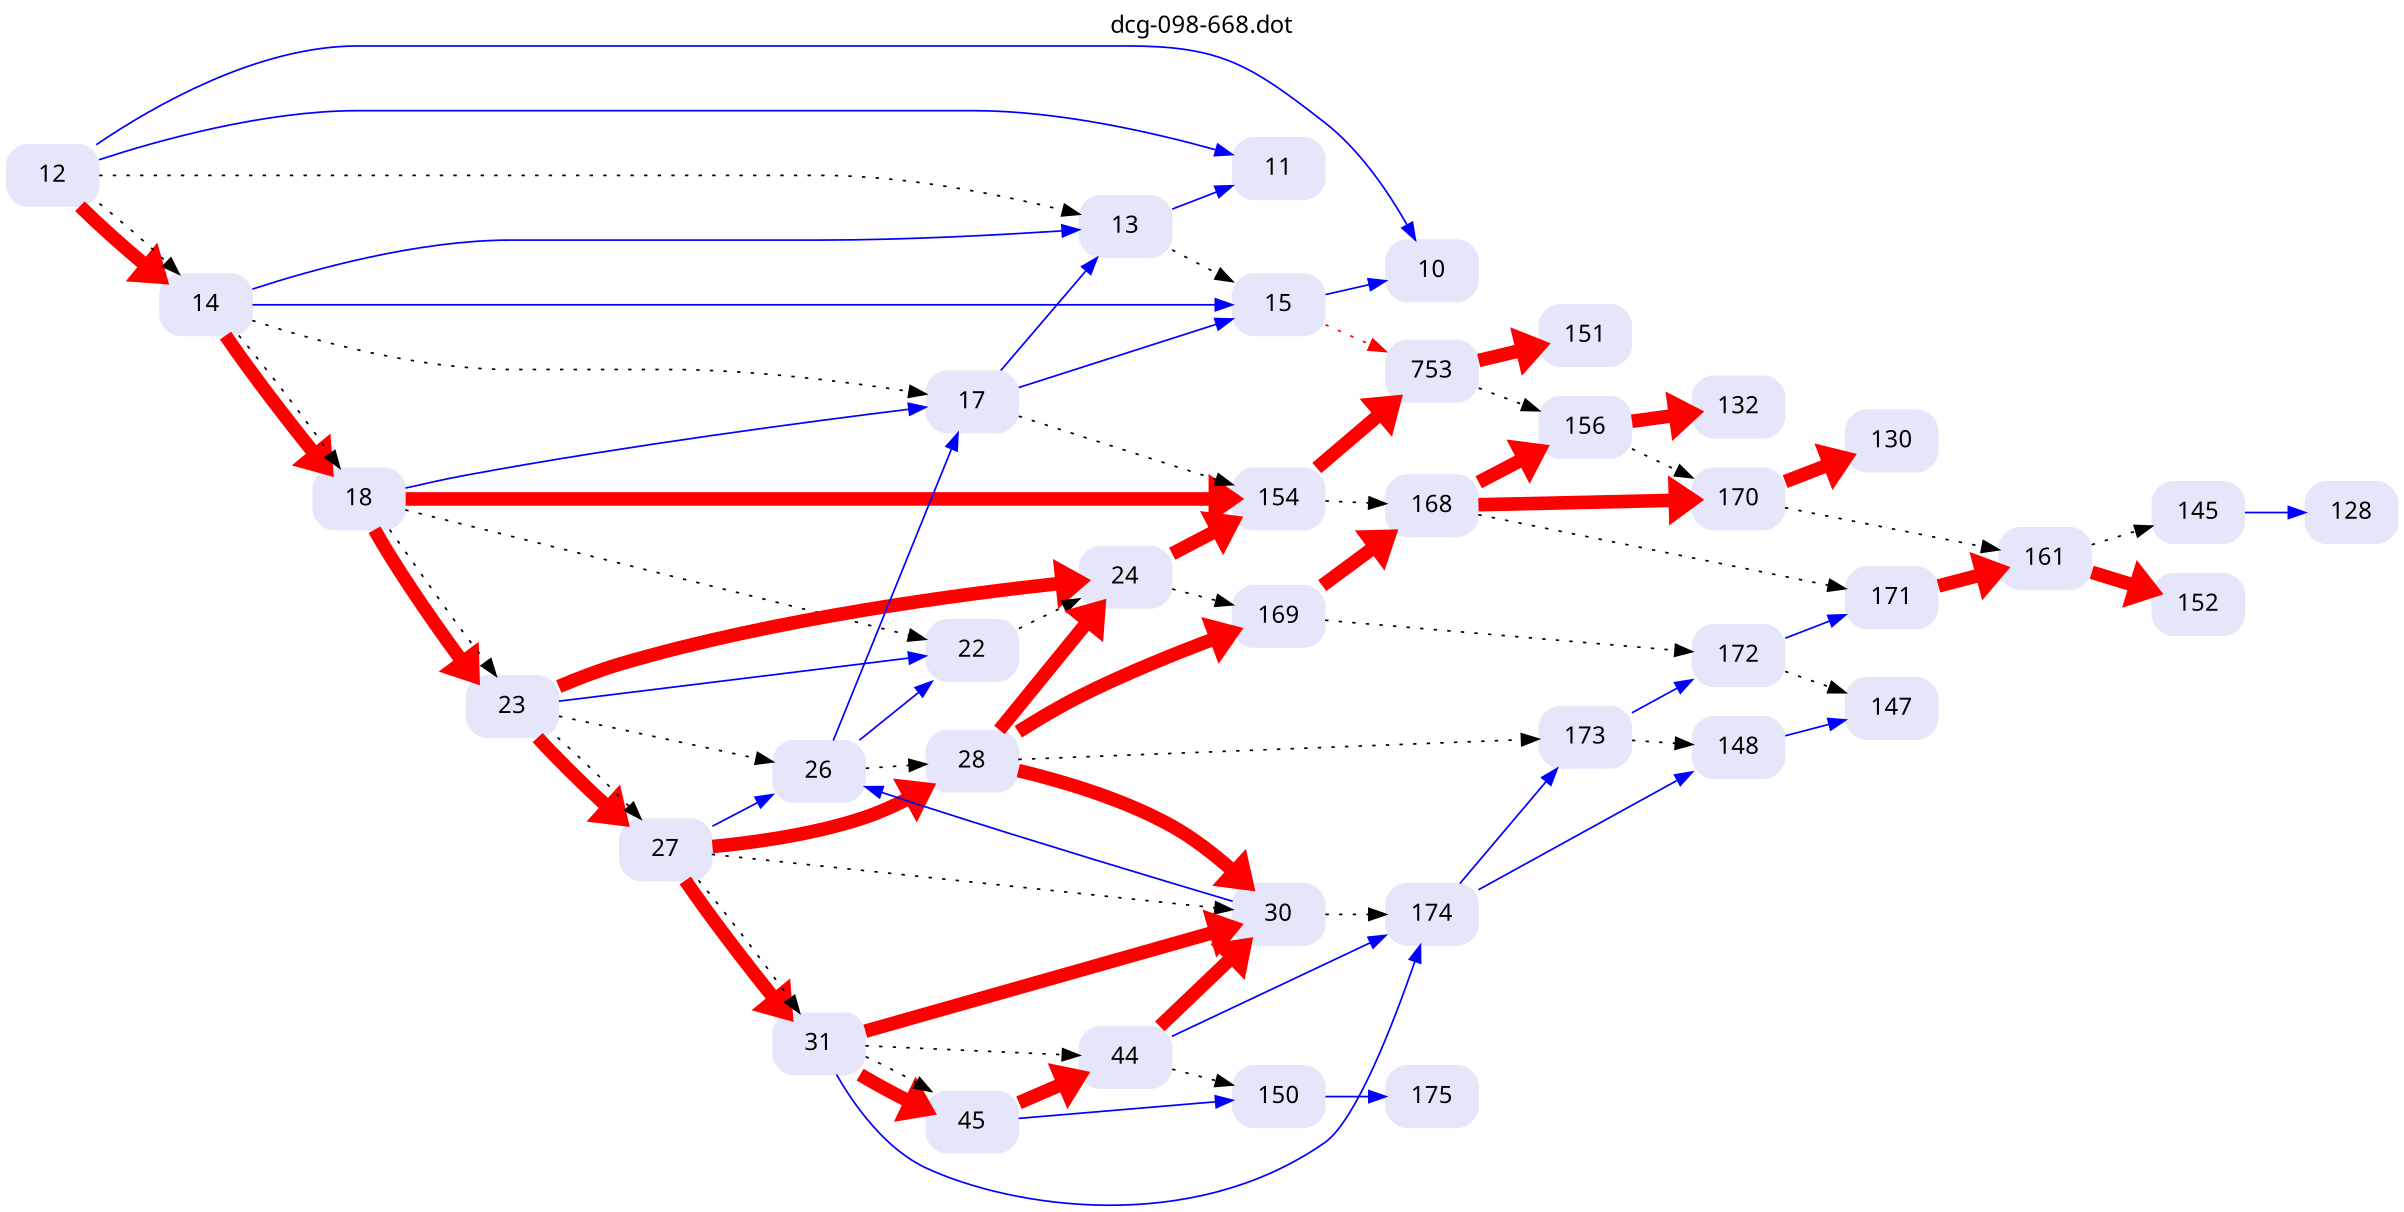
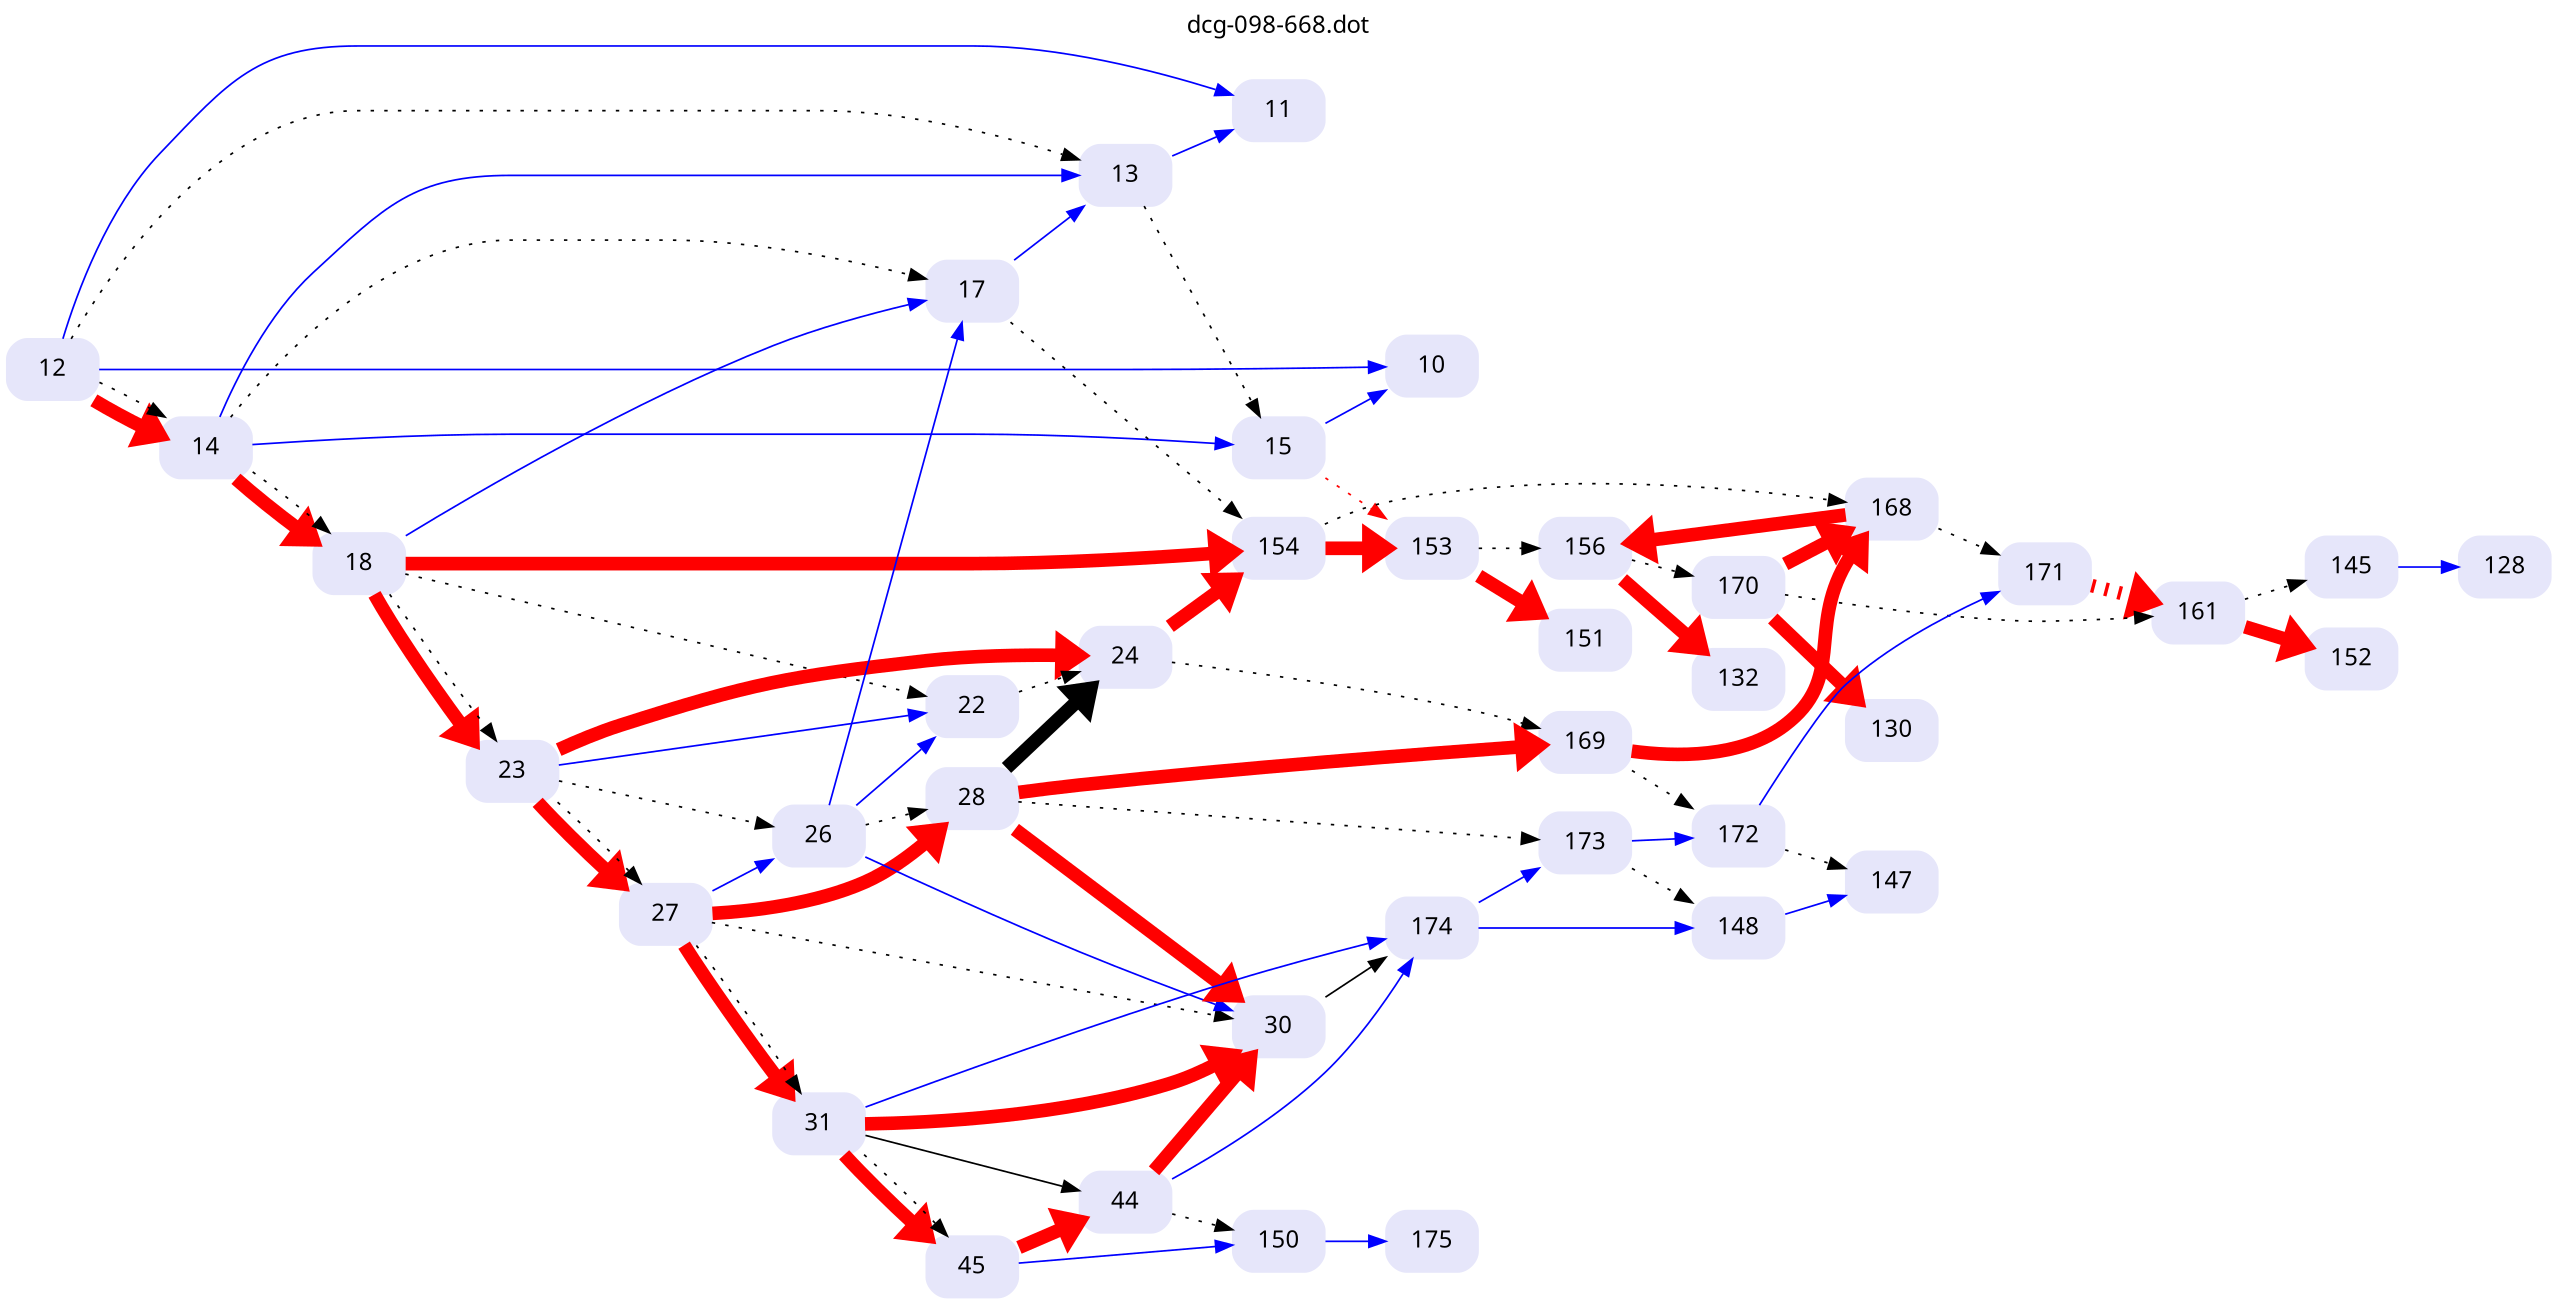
(1117, 356) -> none
(1432, 371) -> (1432, 548)
(1577, 503) -> (1808, 552)
(1960, 580) -> (2114, 591)
(1044, 676) -> (1042, 734)
(1057, 848) -> (1039, 935)
(1347, 914) -> (1349, 982)
(964, 1050) -> (964, 1161)
